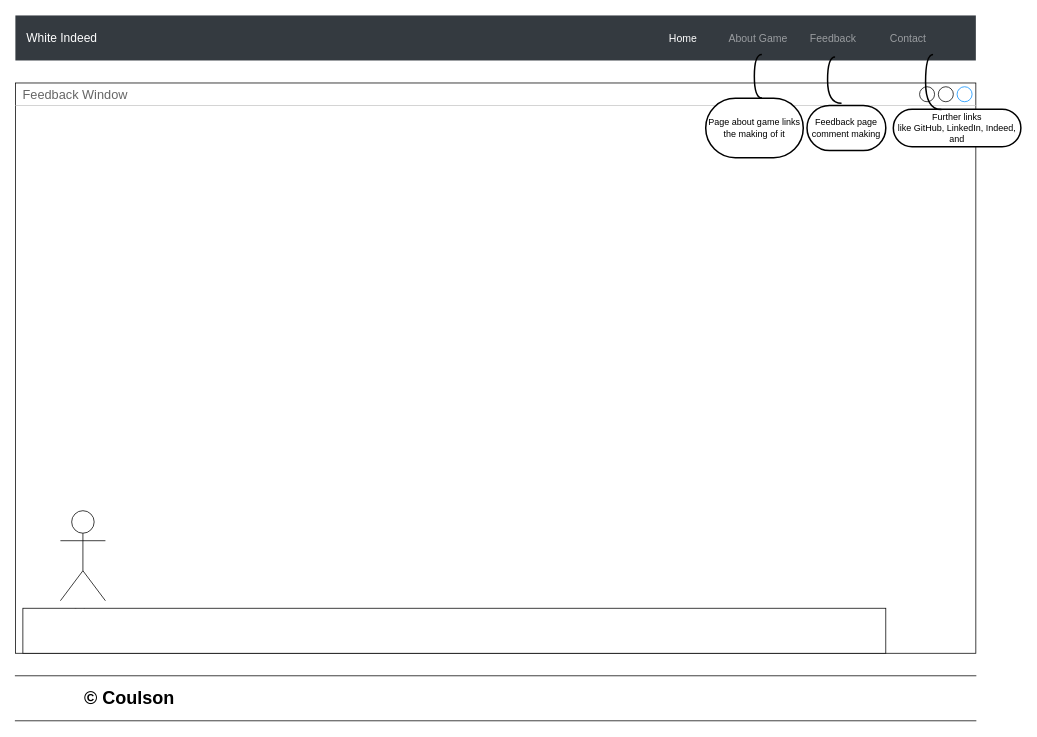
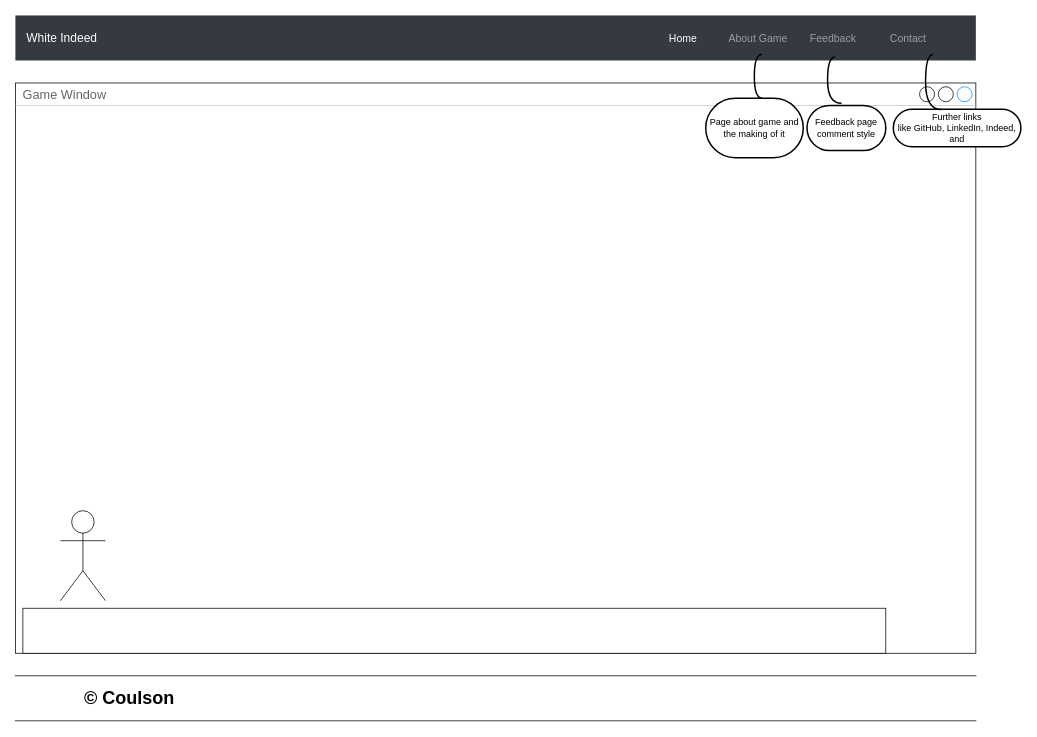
(73, 96) -> (59, 96)
(754, 128) -> (754, 128)
(846, 128) -> (846, 128)
